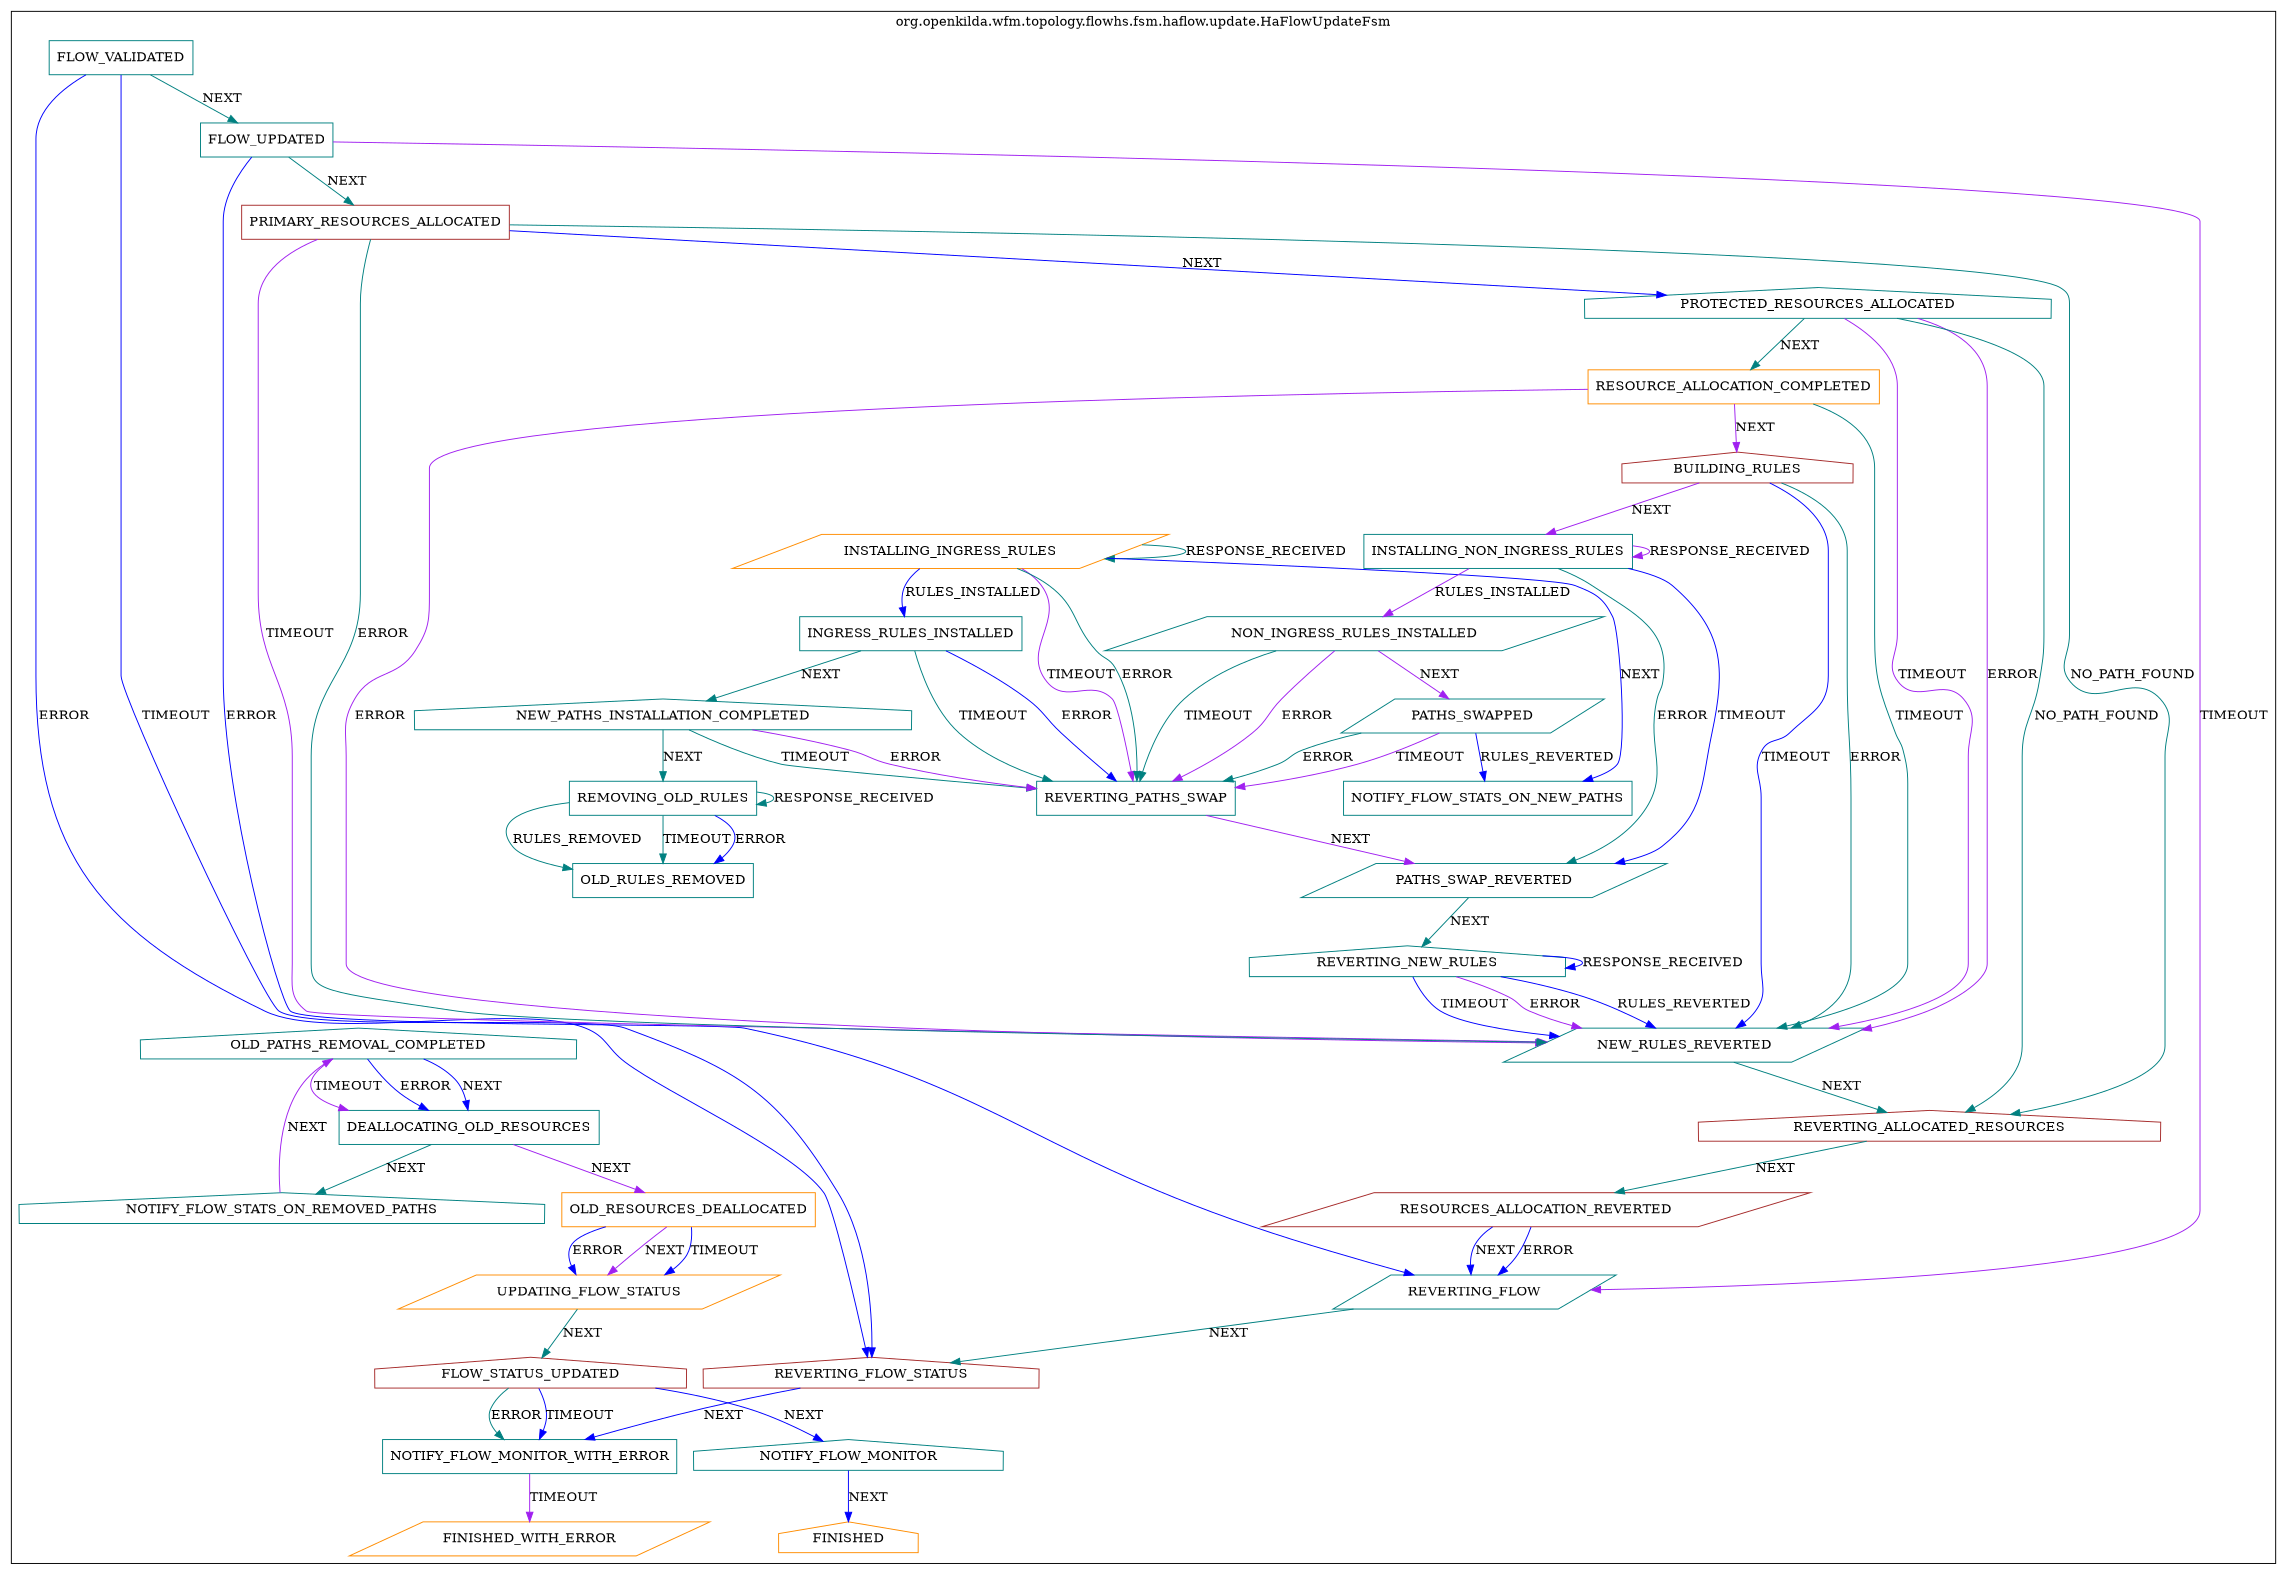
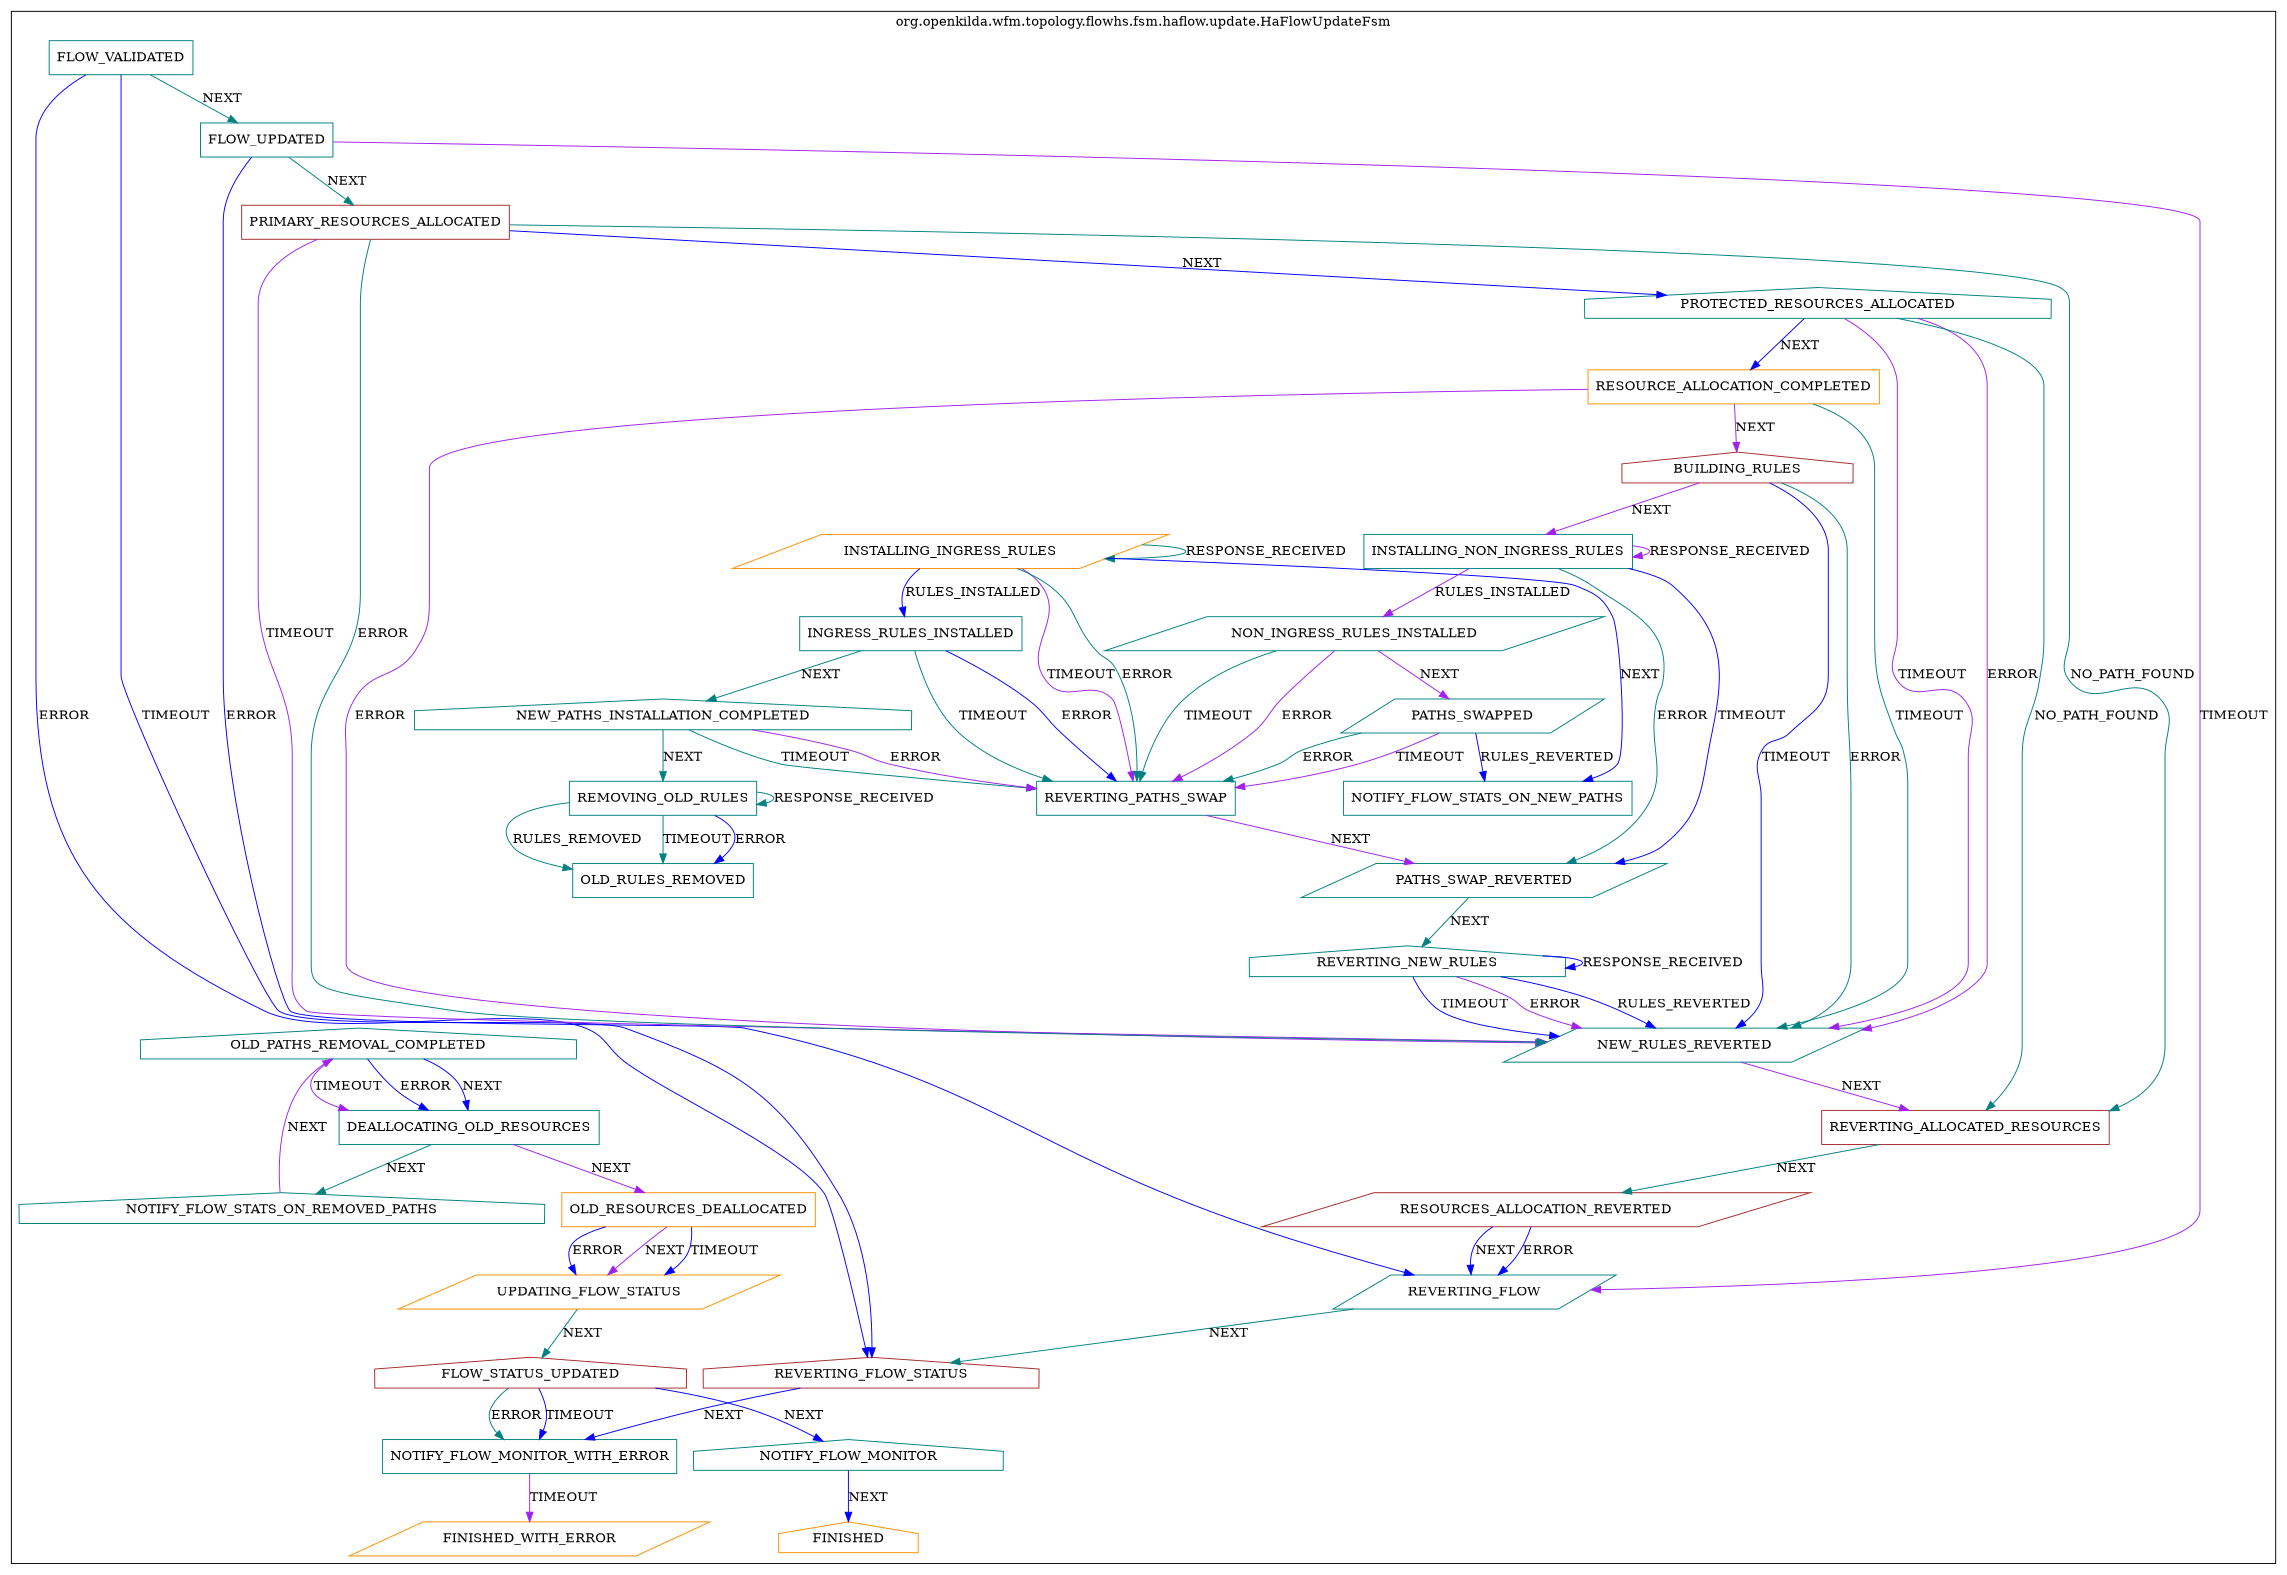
(1781, 341) -> (1781, 341)
(1806, 1086) -> (1820, 1085)
(1930, 1127) -> (1965, 1127)
